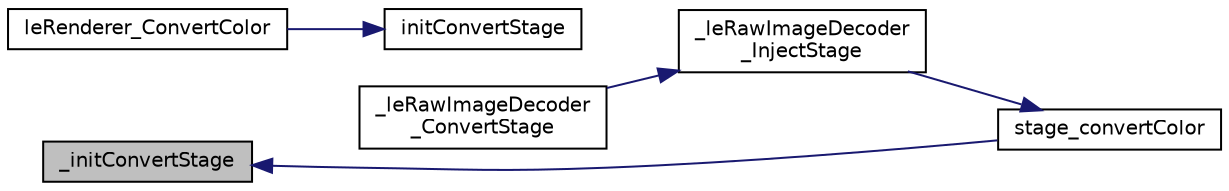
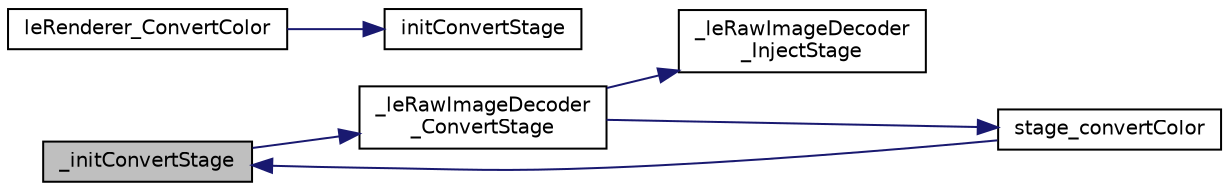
(965, 88) -> (792, 123)
none -> (296, 142)
